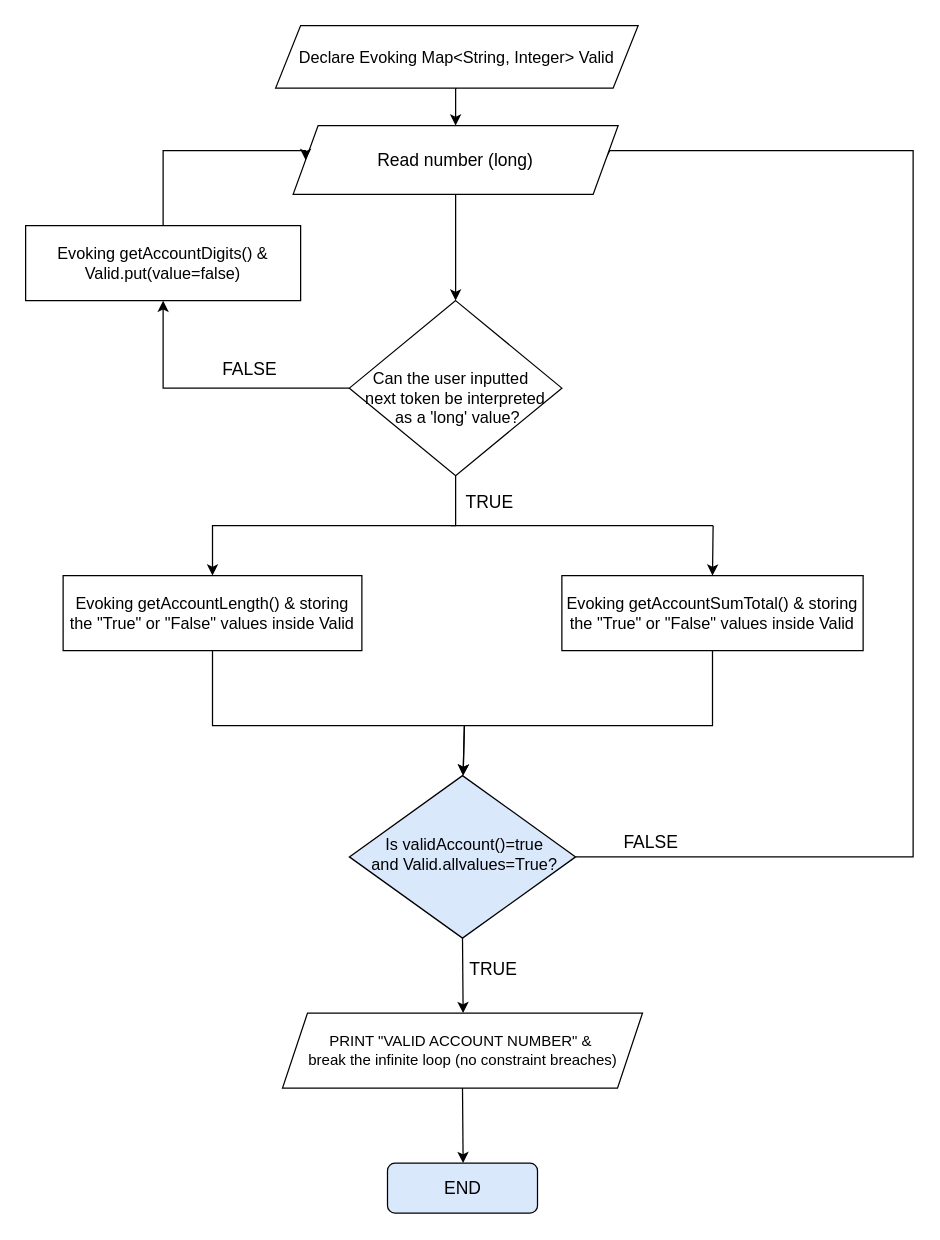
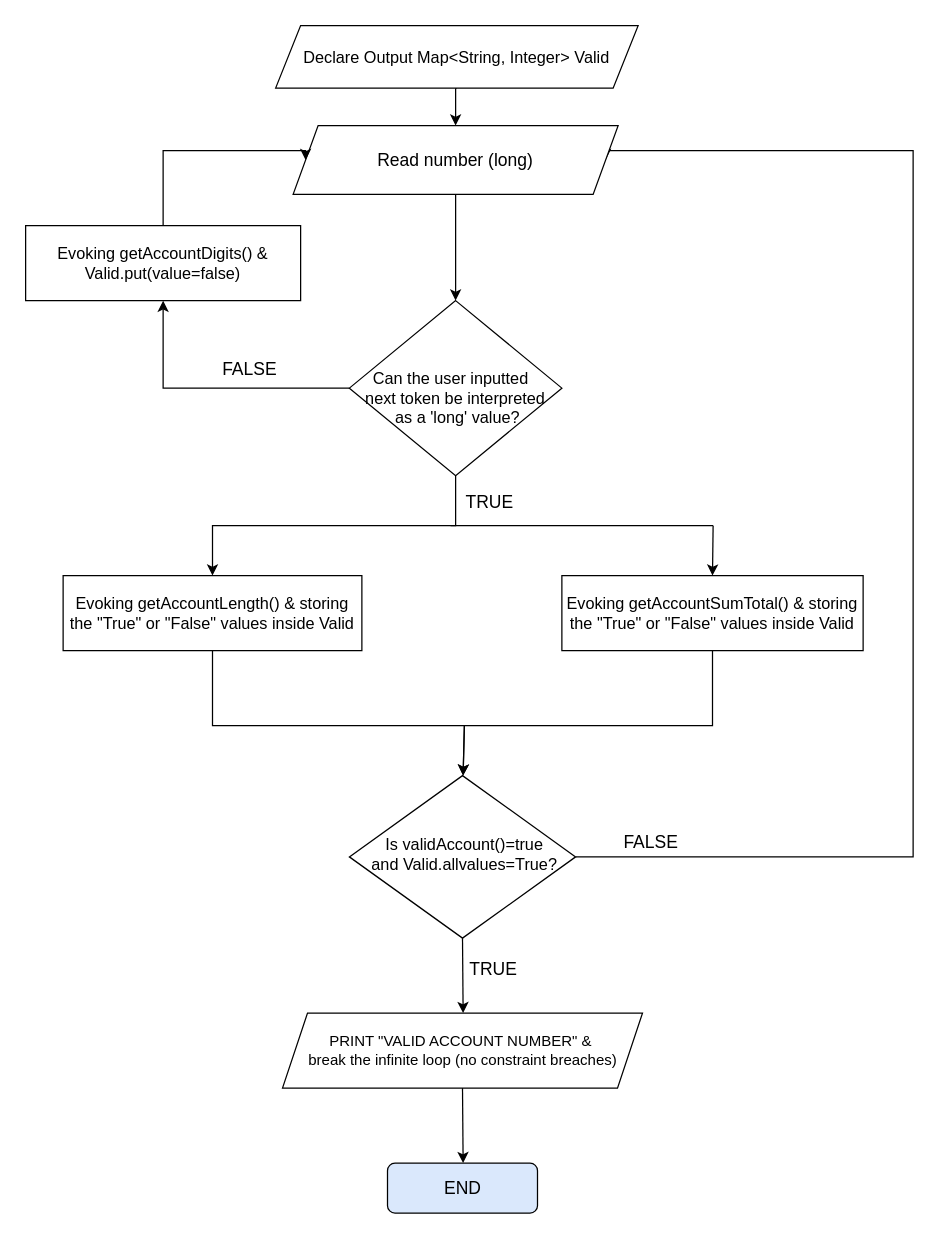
(457, 57) -> (457, 57)
(610, 151) -> (610, 151)
(463, 857) -> (463, 857)
